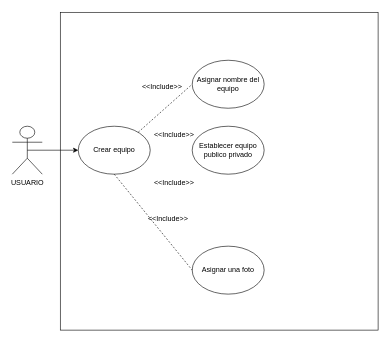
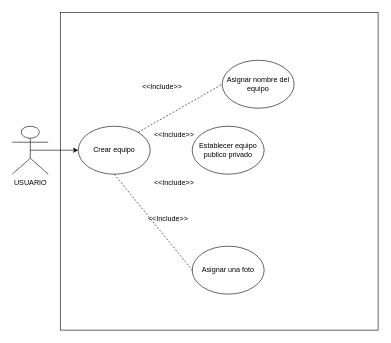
(228, 84) -> (258, 84)
(27, 150) -> (30, 150)
